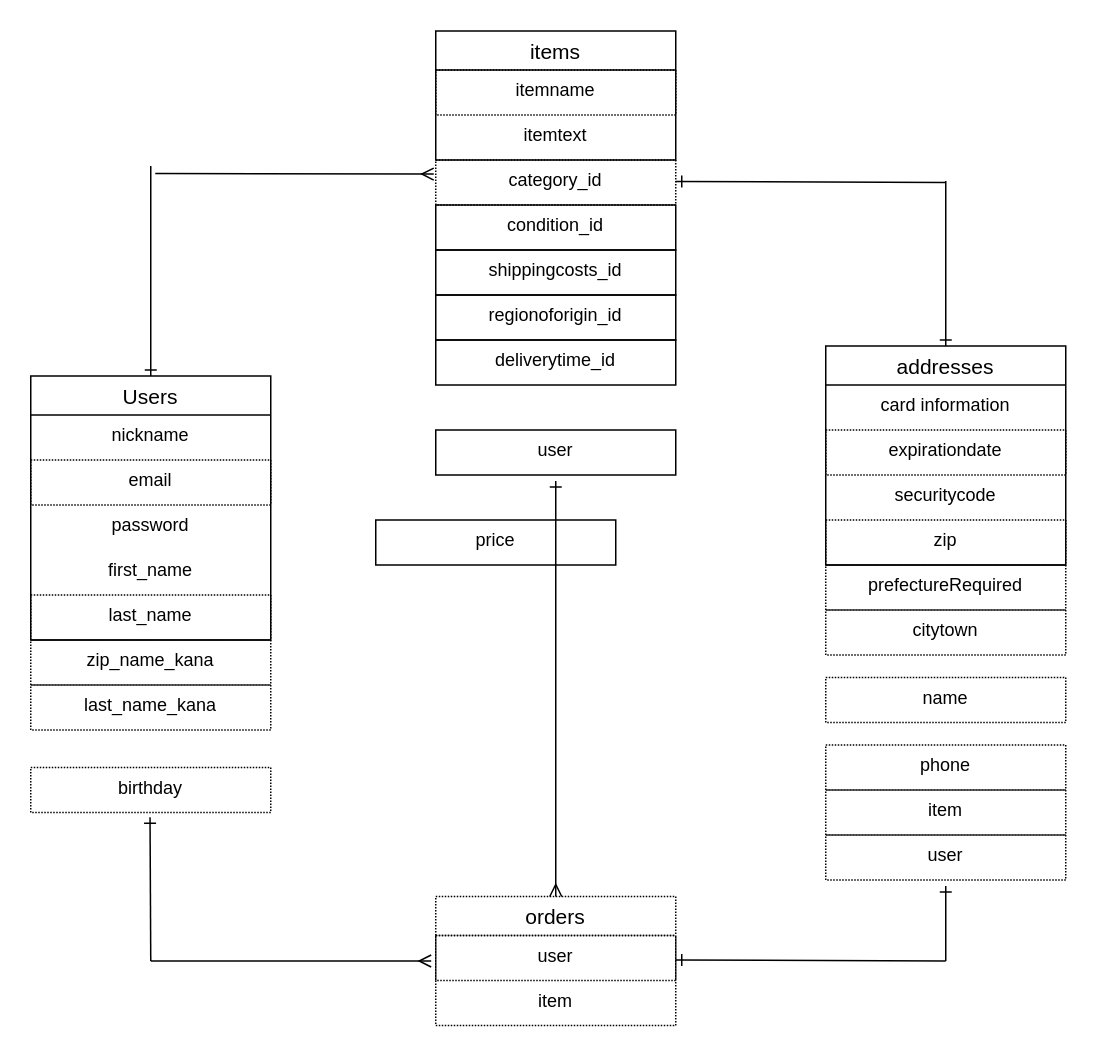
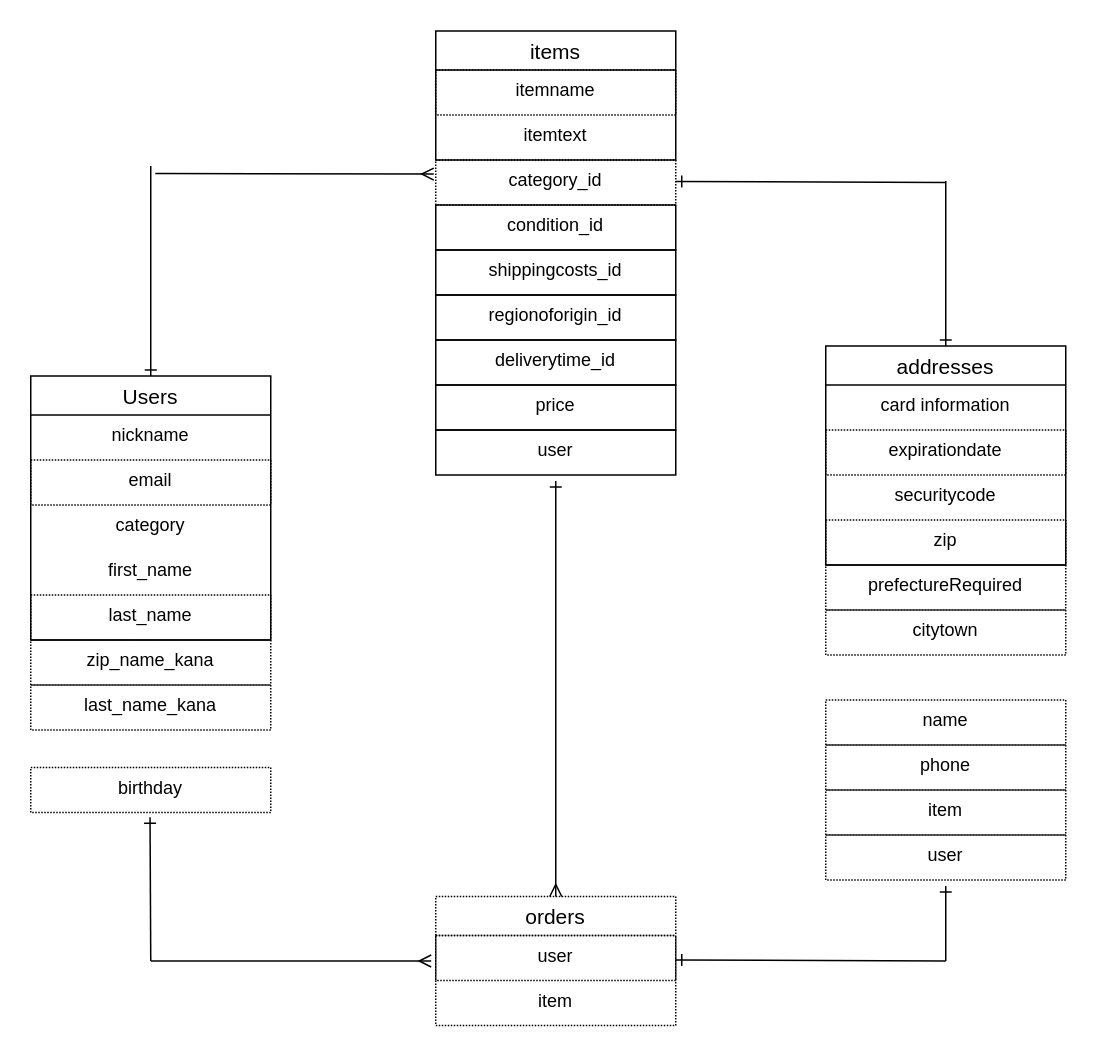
(150, 525) -> (150, 525)
(496, 542) -> (556, 407)
(946, 700) -> (946, 722)
